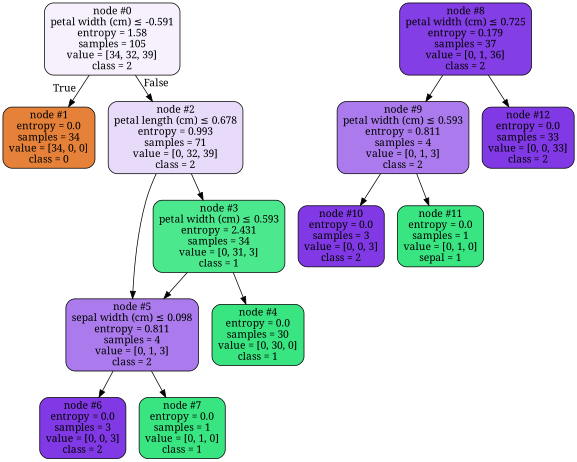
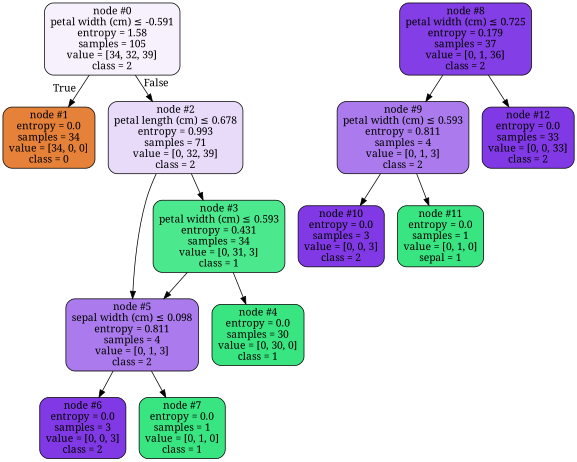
(219, 230) -> (219, 230)
